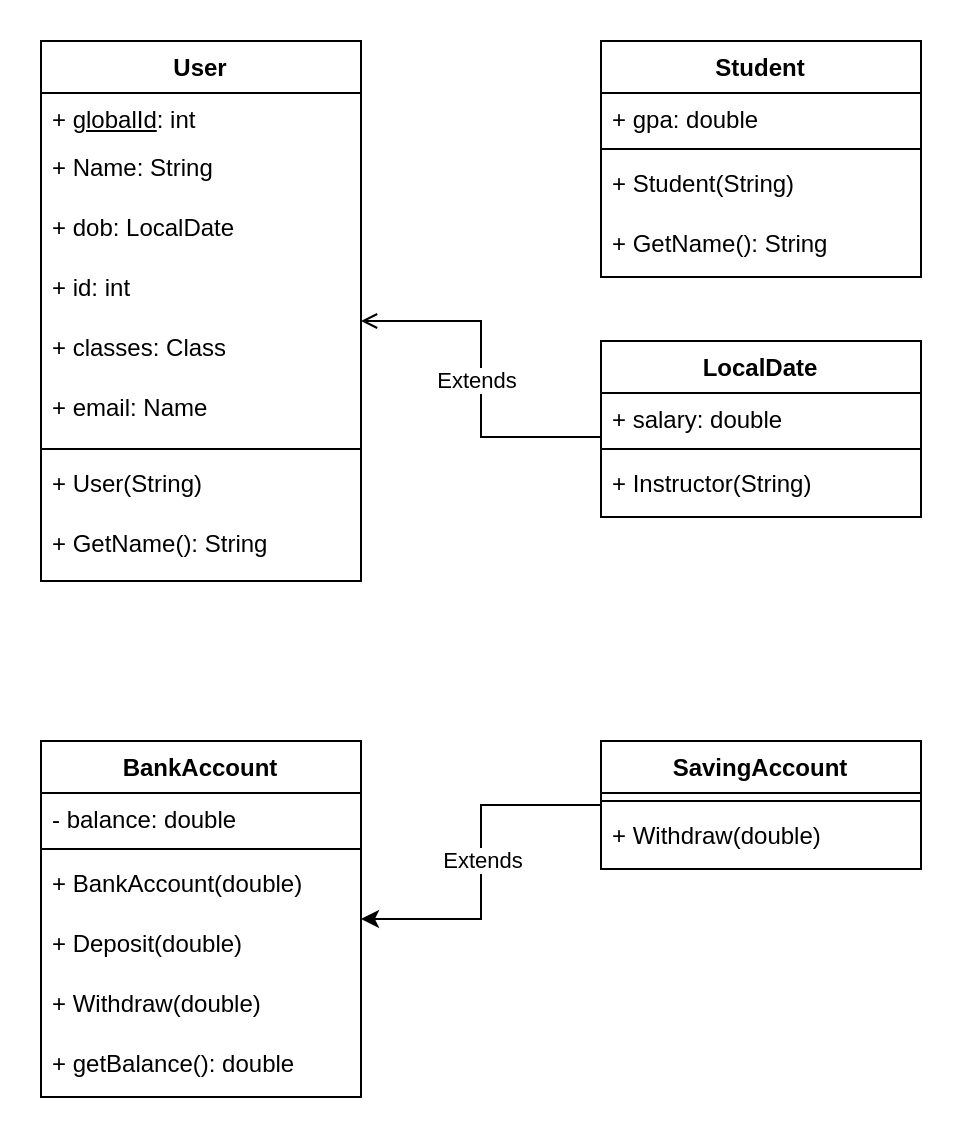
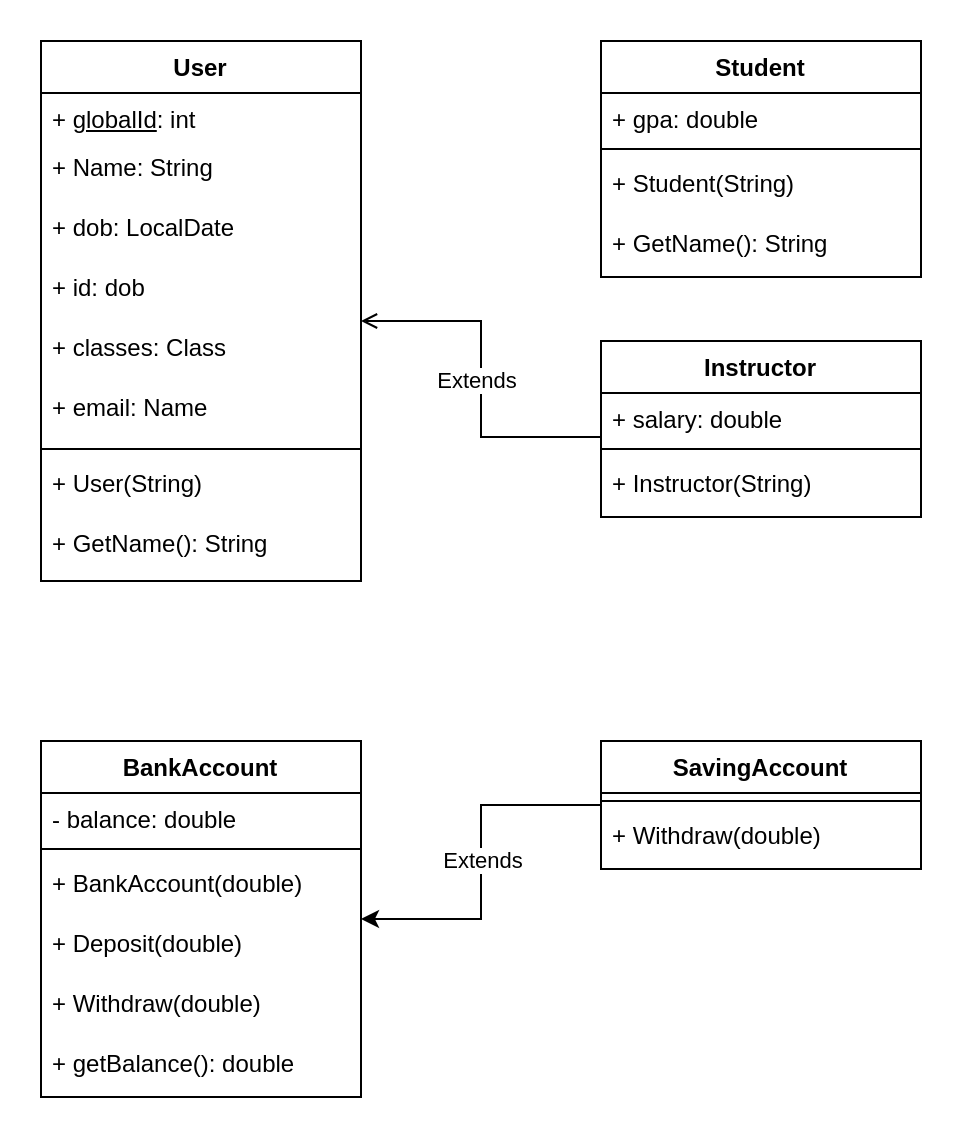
(98, 289) -> (101, 289)
(761, 369) -> (761, 369)
